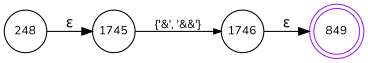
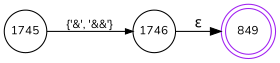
(26, 31) -> none
